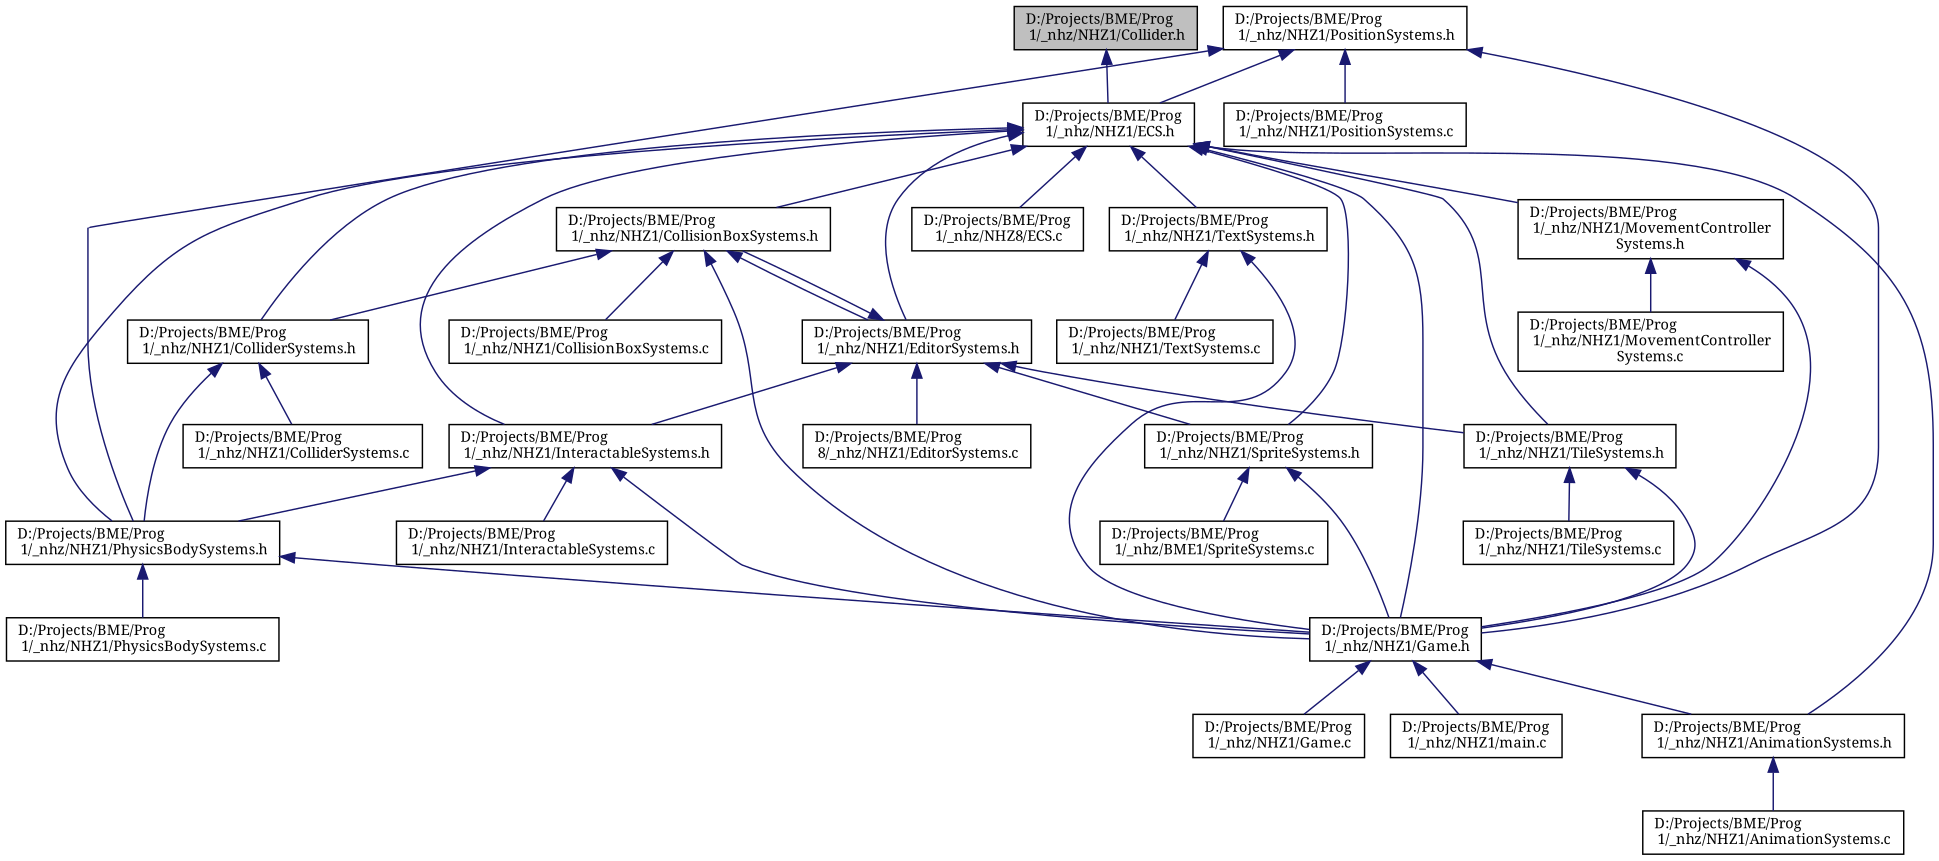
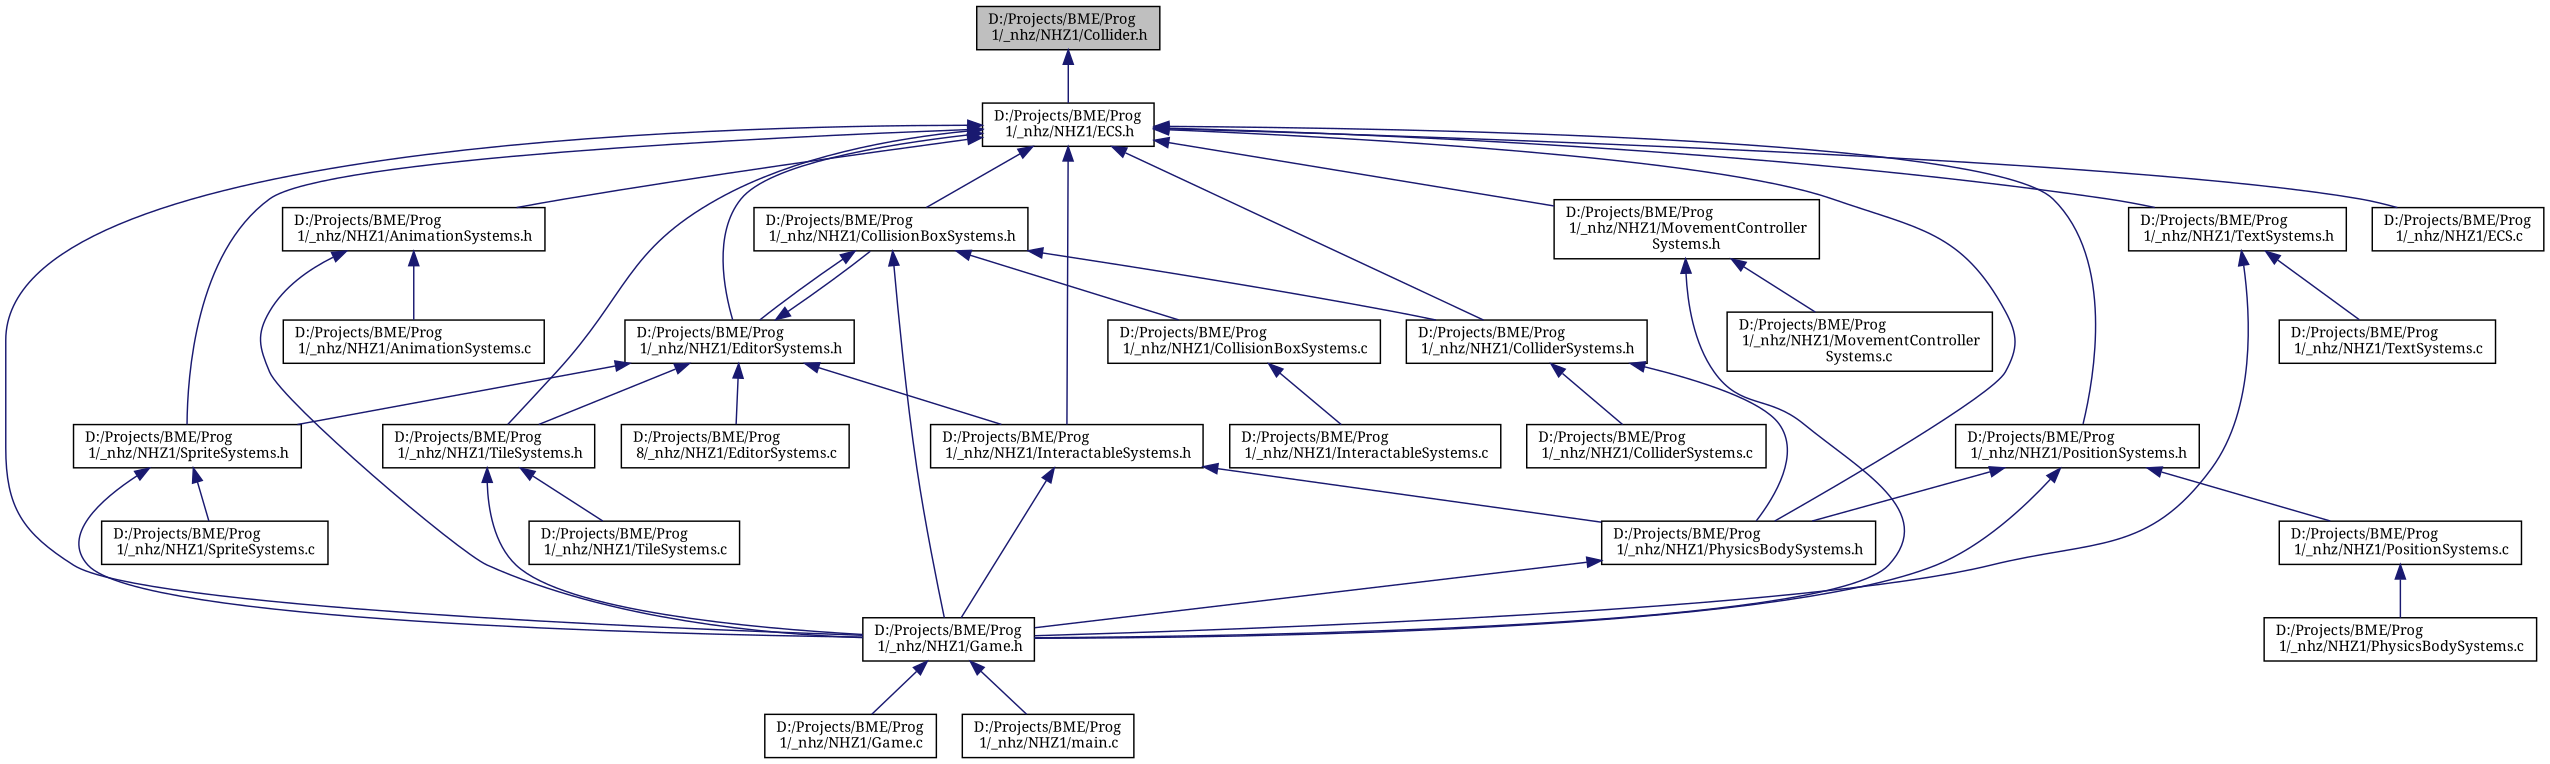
(1220, 79) -> (1732, 144)
(998, 229) -> (2458, 229)
(555, 501) -> (1310, 399)
(1214, 543) -> (215, 543)
(143, 599) -> (2400, 599)
(1591, 689) -> (464, 550)
